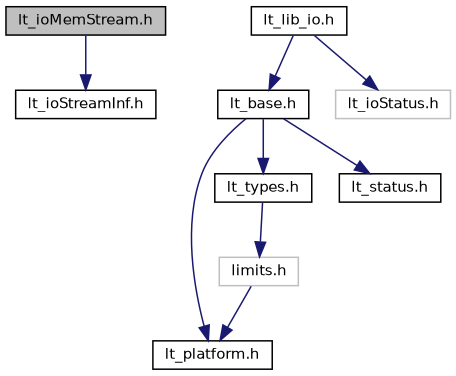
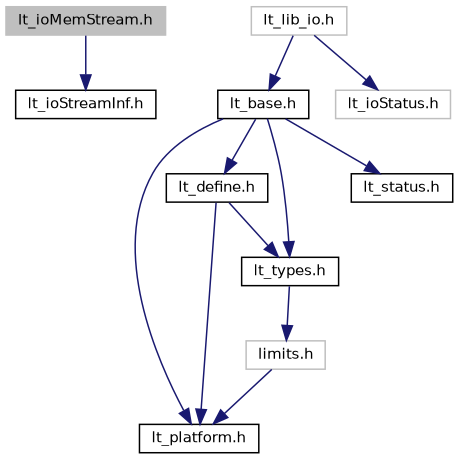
(86, 21) -> (86, 21)
(299, 21) -> (299, 21)
none -> (217, 188)
